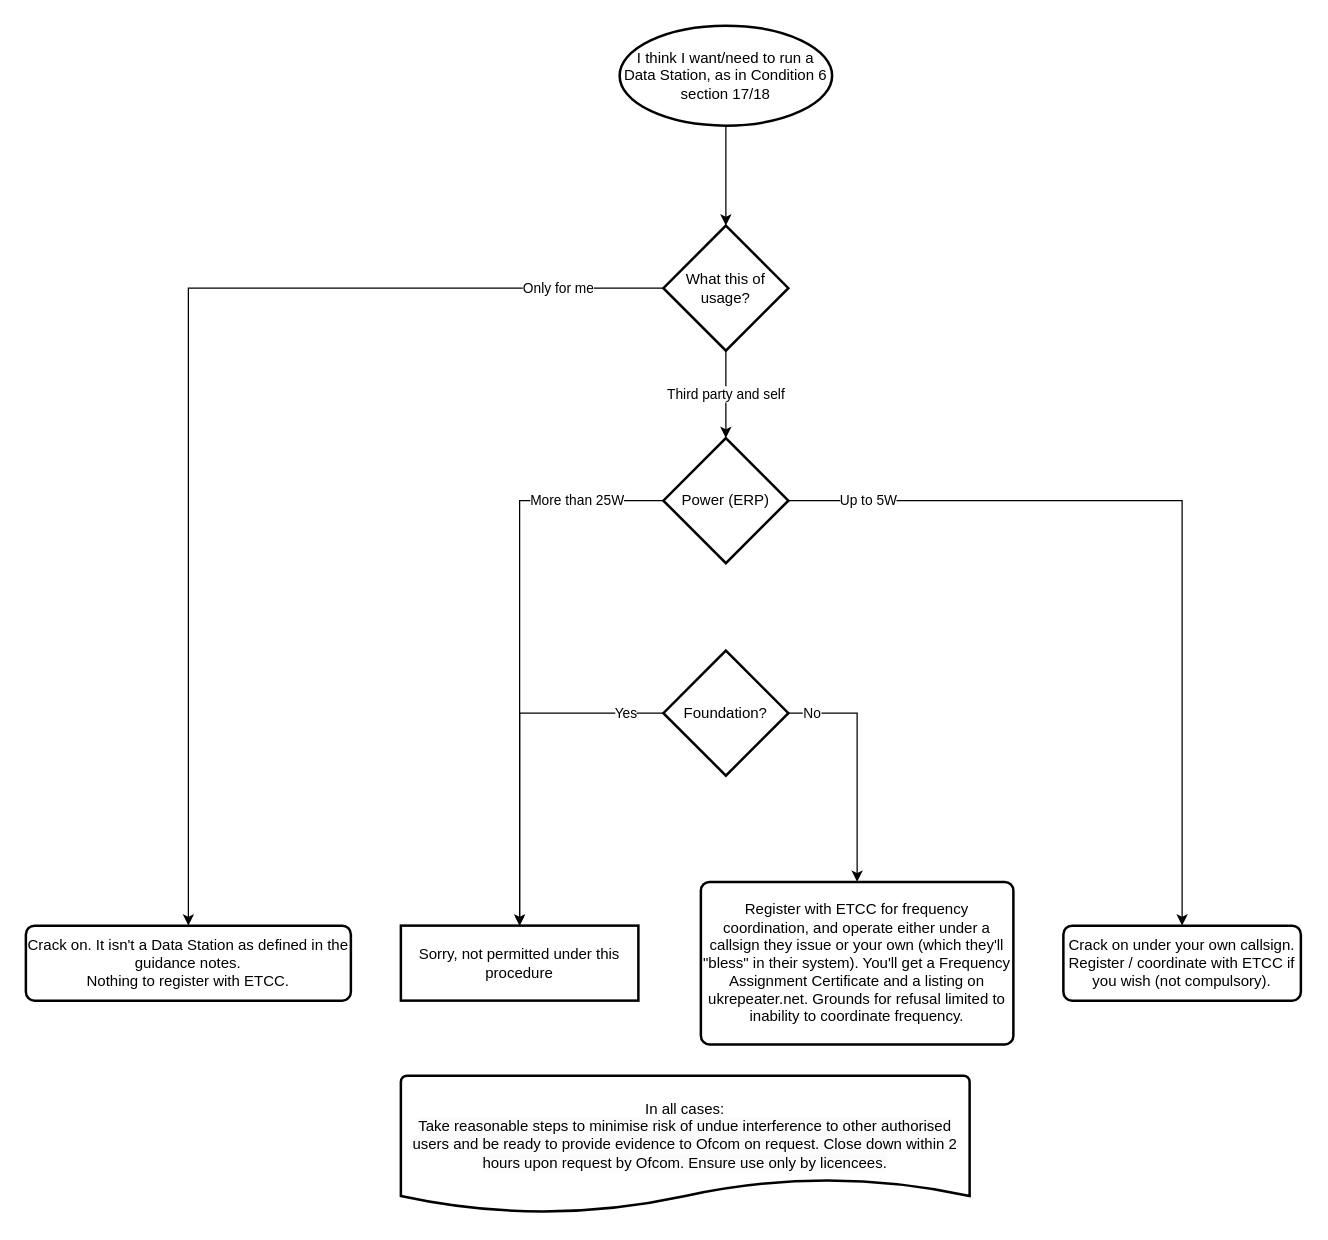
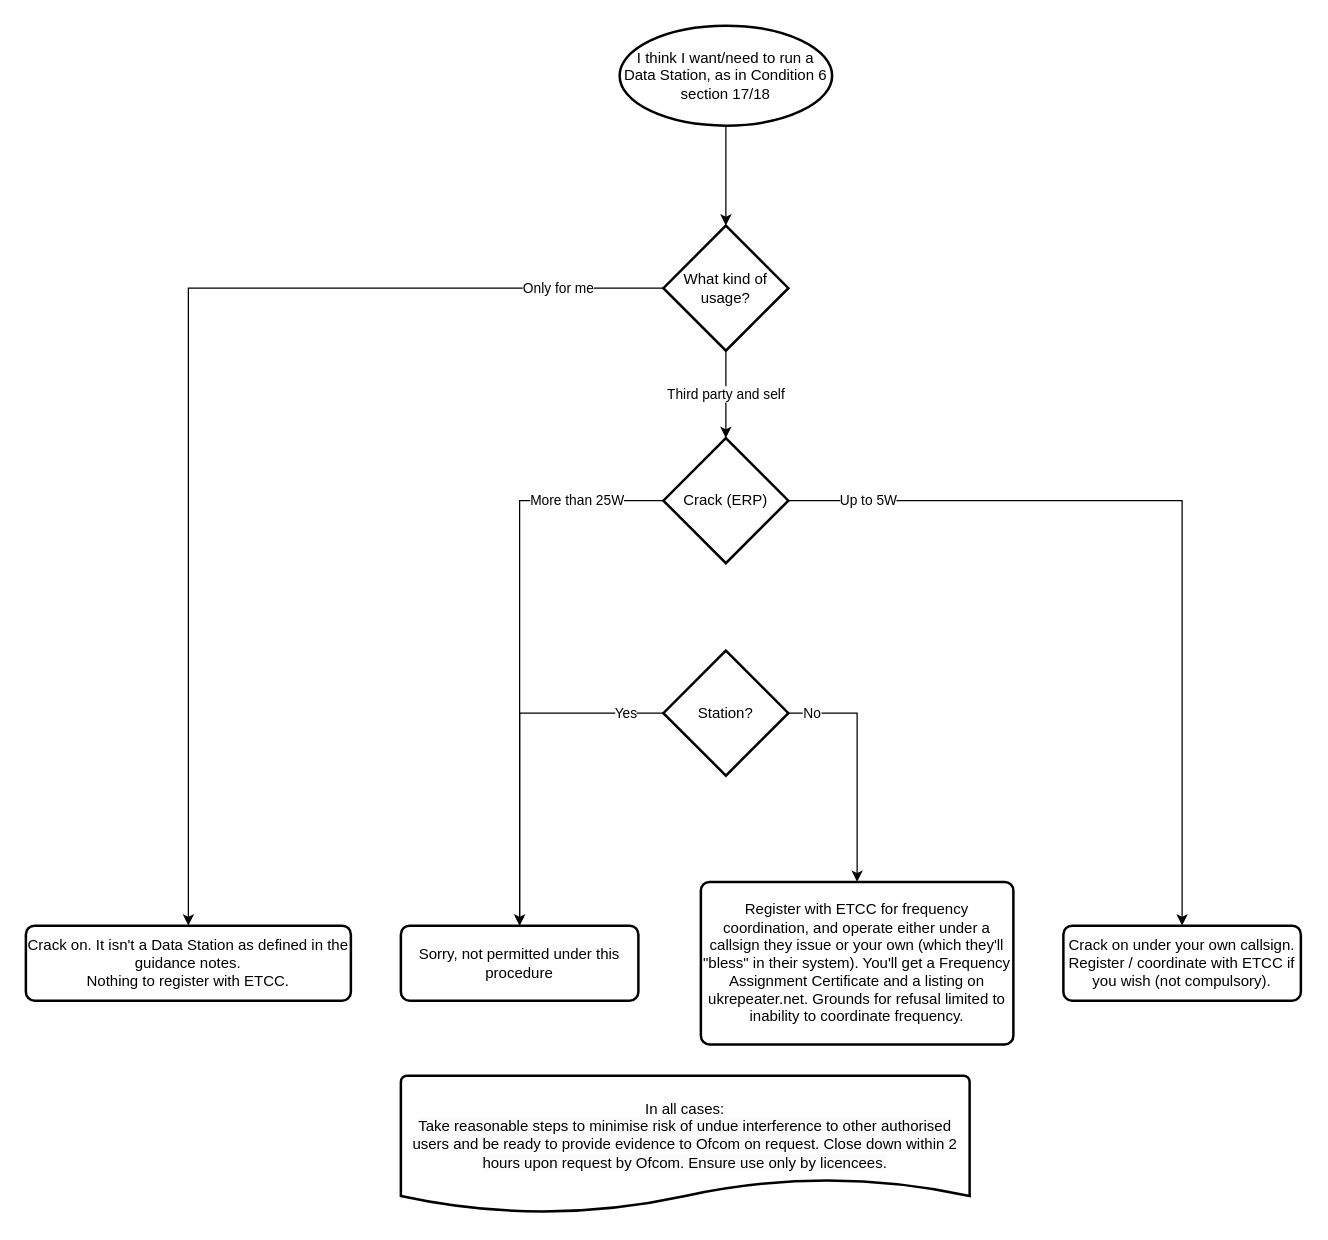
(726, 288) -> (726, 288)
(726, 501) -> (726, 501)
(726, 713) -> (726, 713)
(519, 963) -> (519, 963)
